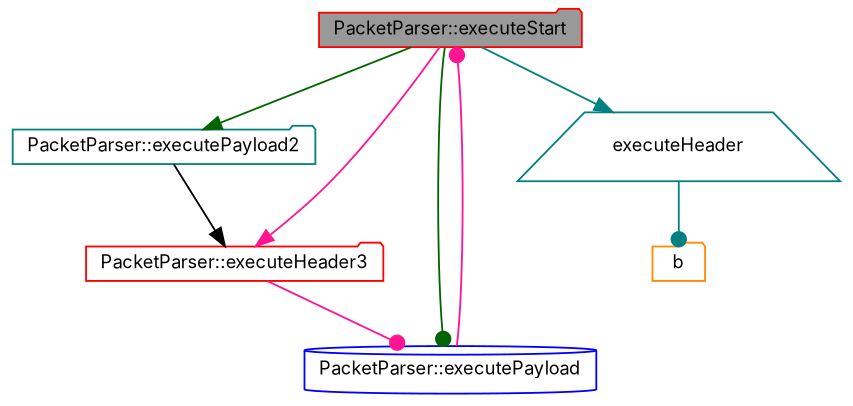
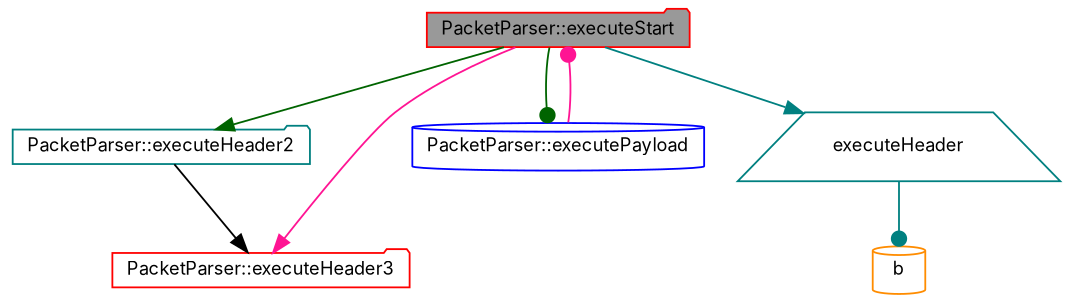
(164, 147) -> (161, 147)
(679, 264) -> (899, 270)
(329, 310) -> none
